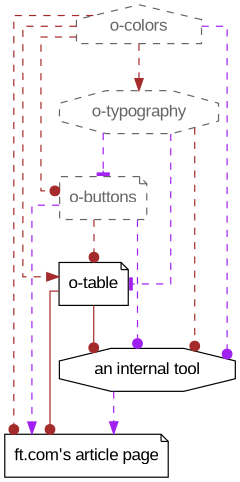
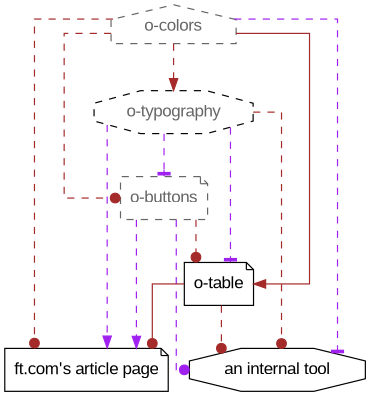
(139, 112) -> (174, 112)
(23, 137) -> (310, 144)
(227, 175) -> (338, 132)
(94, 324) -> (221, 325)
(114, 407) -> (107, 230)
